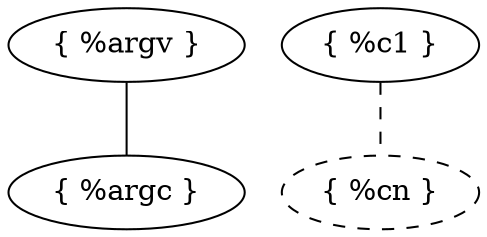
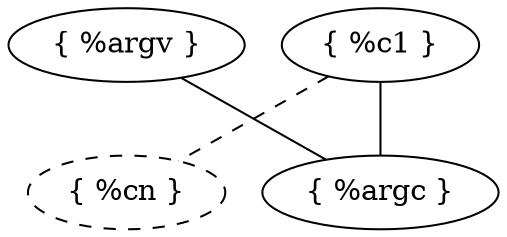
none -> (380, 119)
